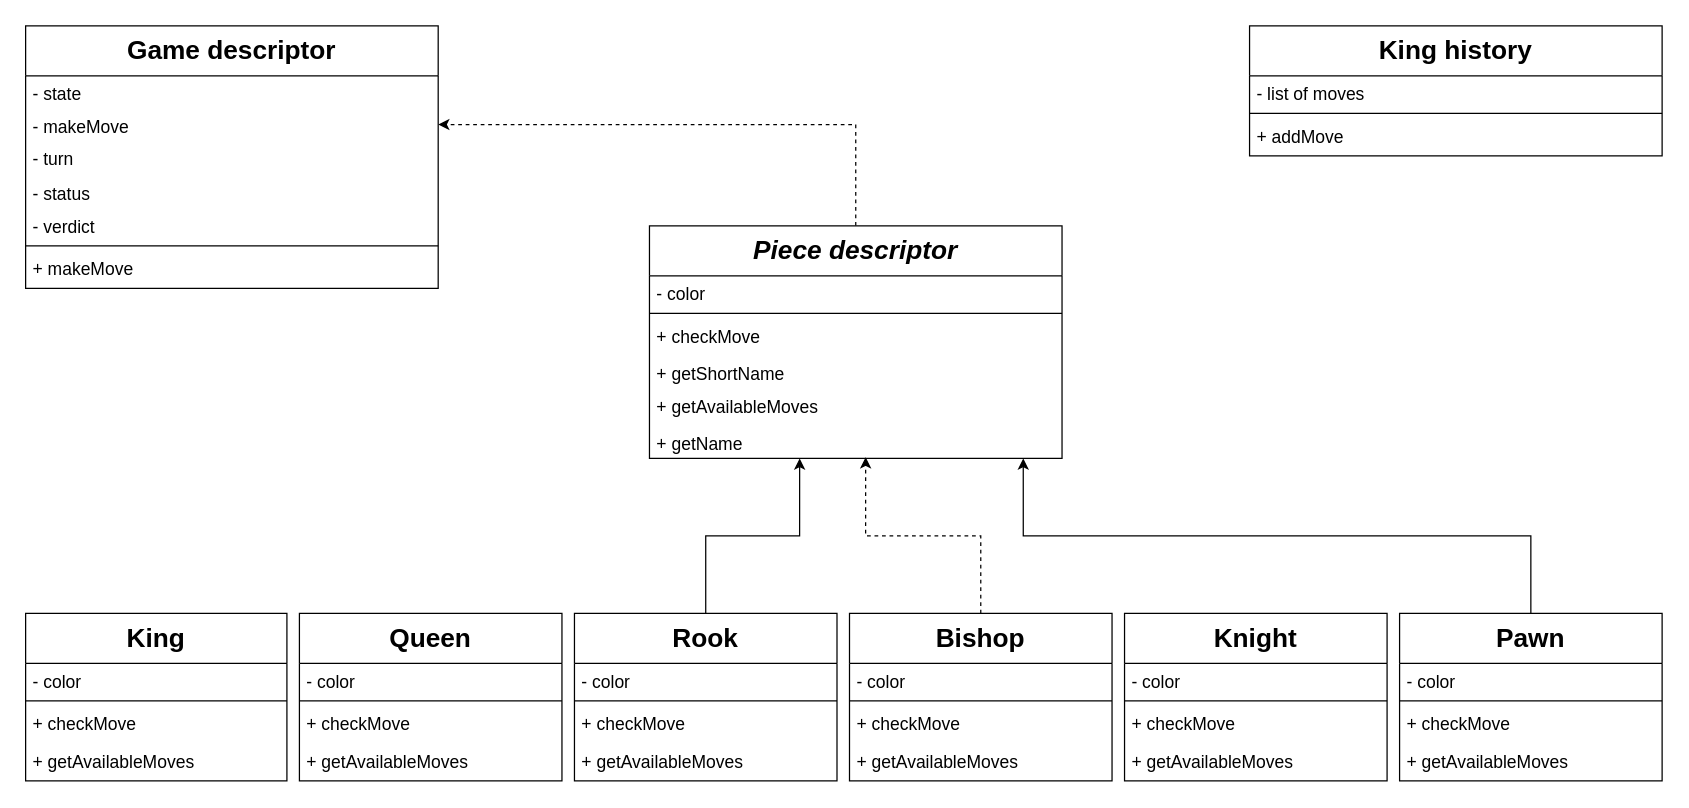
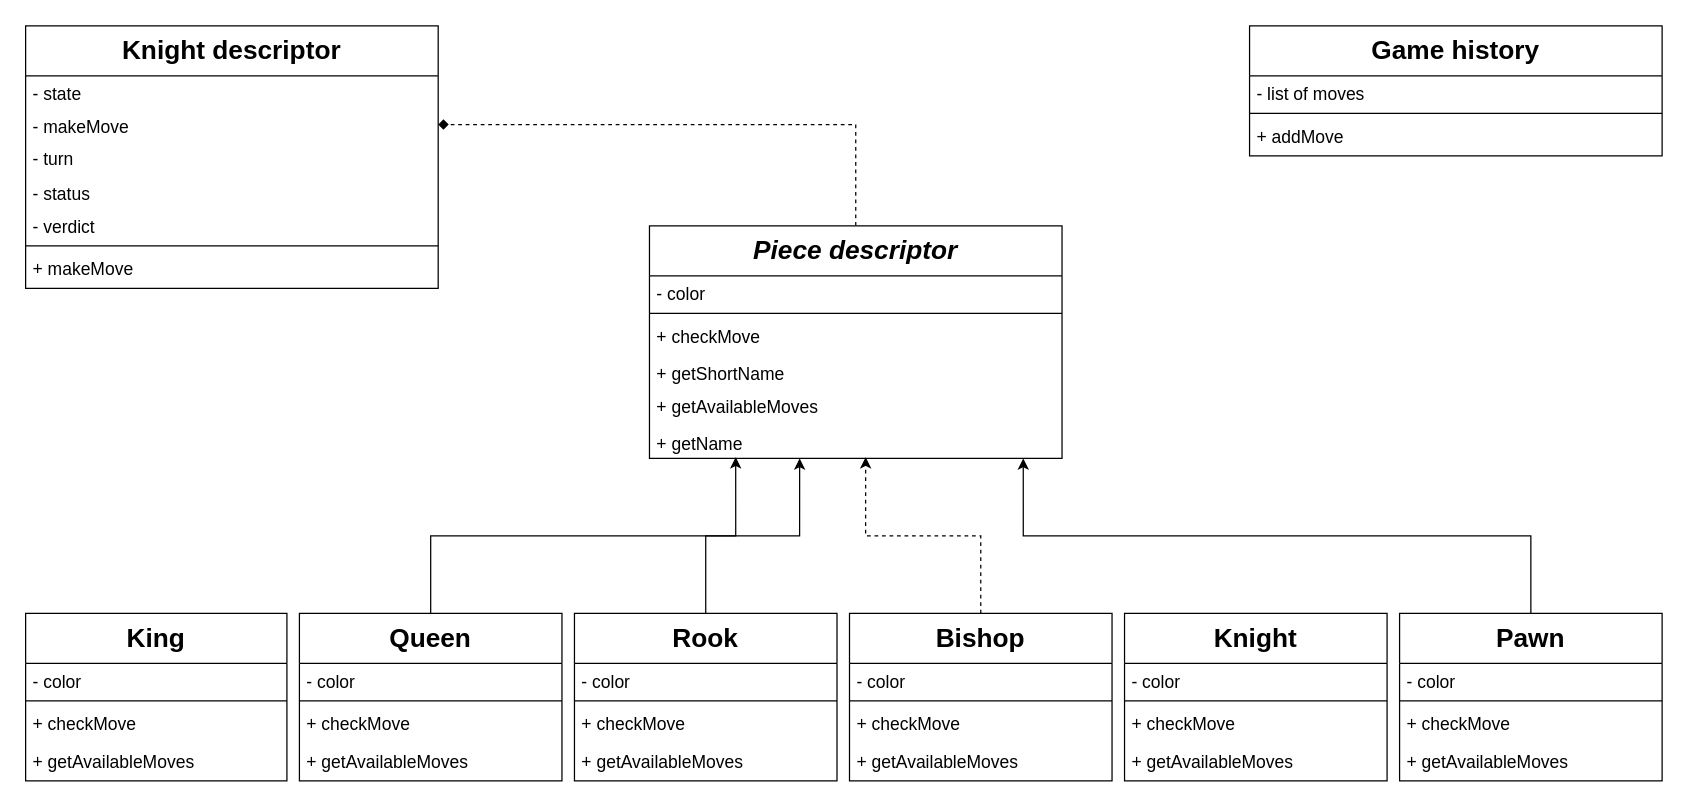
(231, 50) -> (231, 50)
(1455, 50) -> (1455, 50)
(448, 124) -> (449, 124)
none -> (528, 536)
